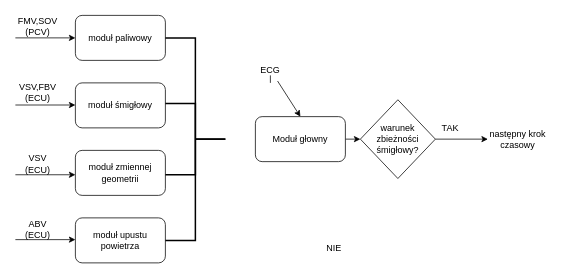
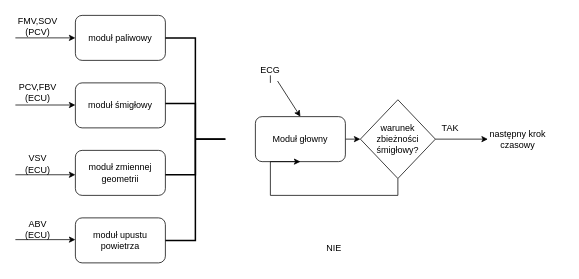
(38, 93) -> (38, 93)
none -> (319, 195)
